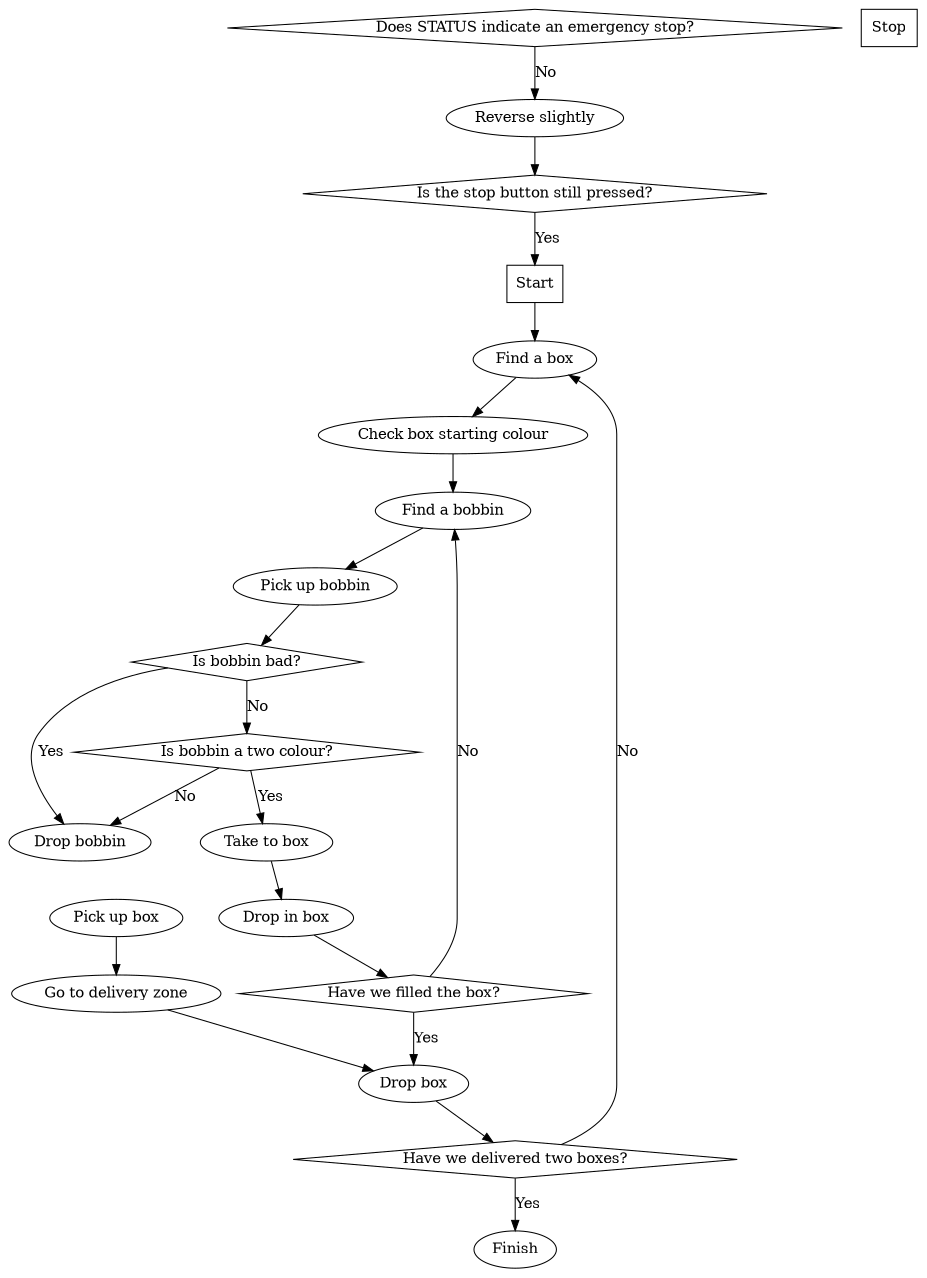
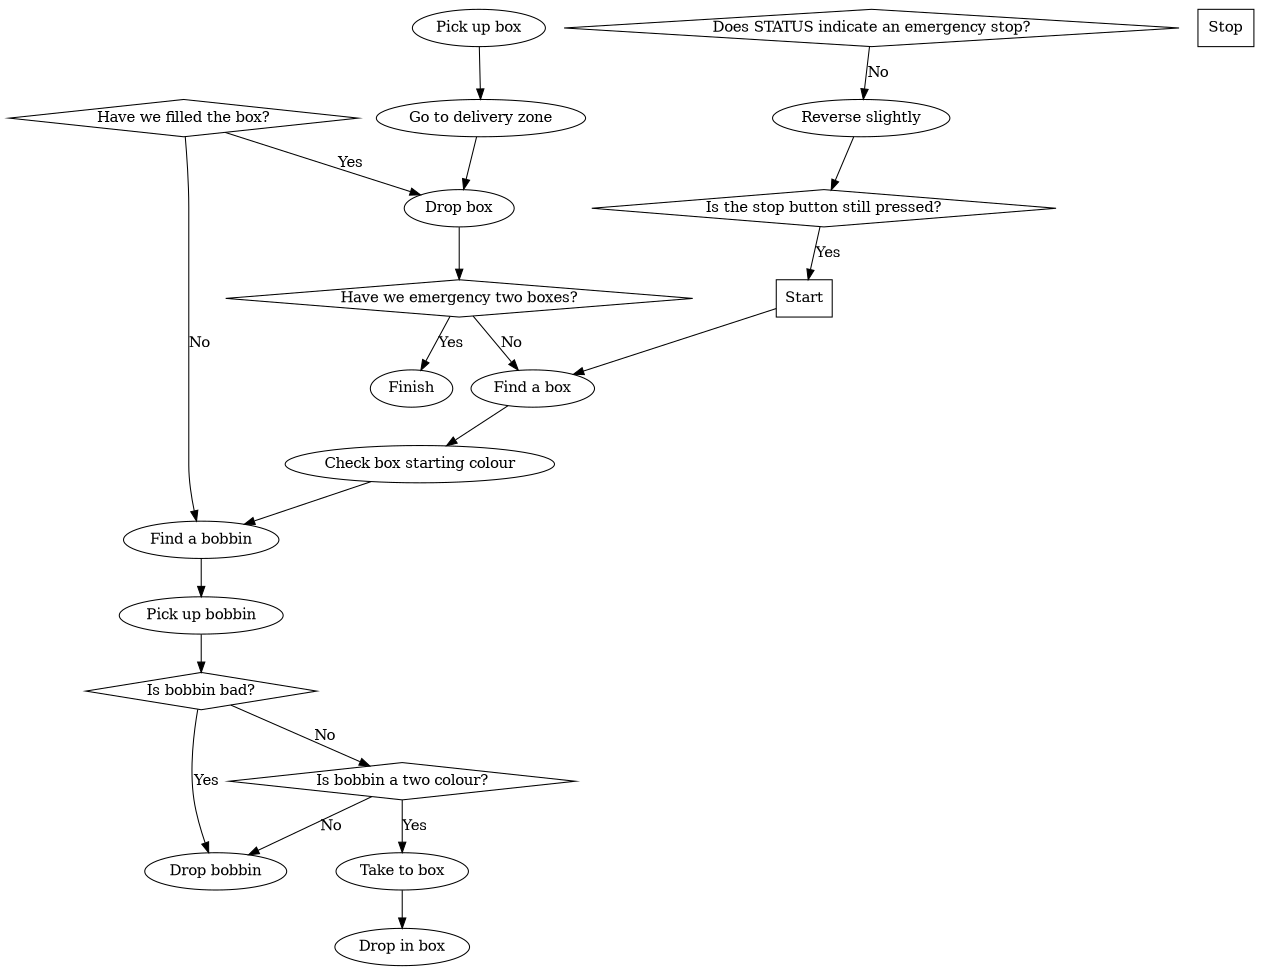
(346, 954) -> none
(515, 1159) -> (459, 298)
